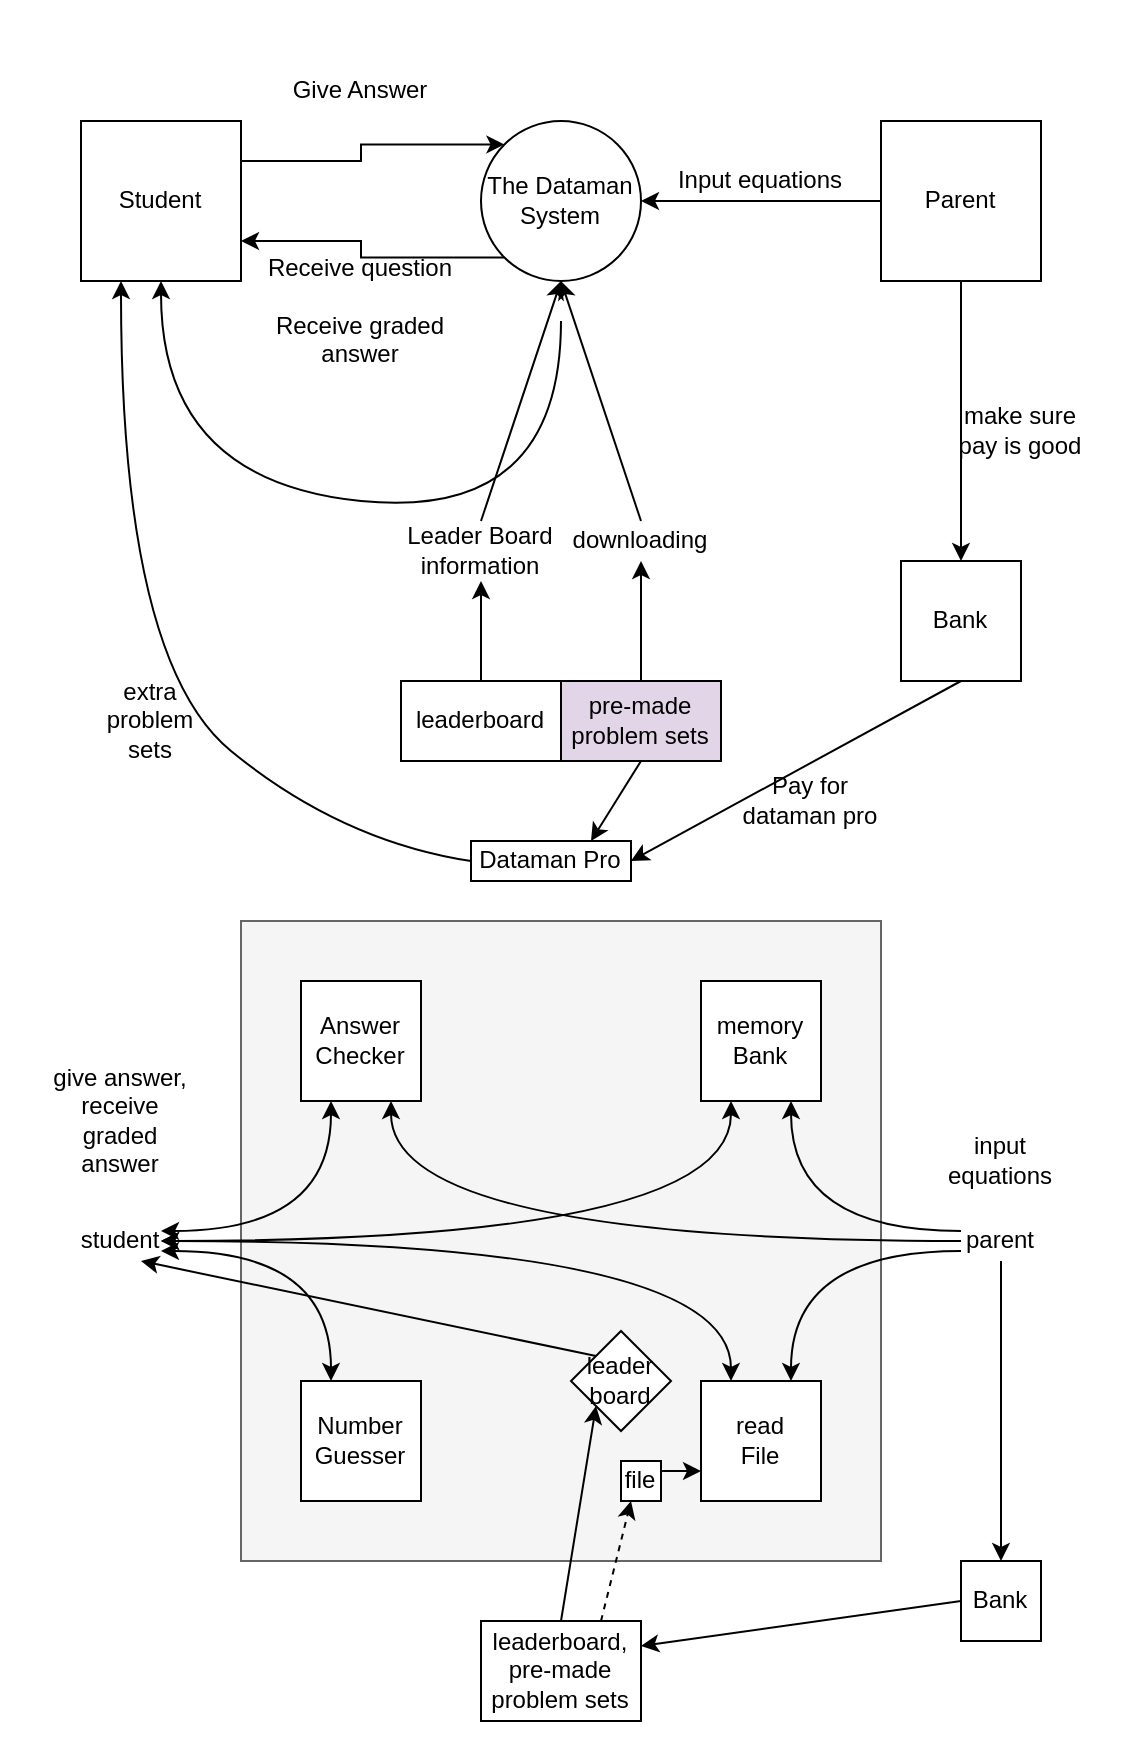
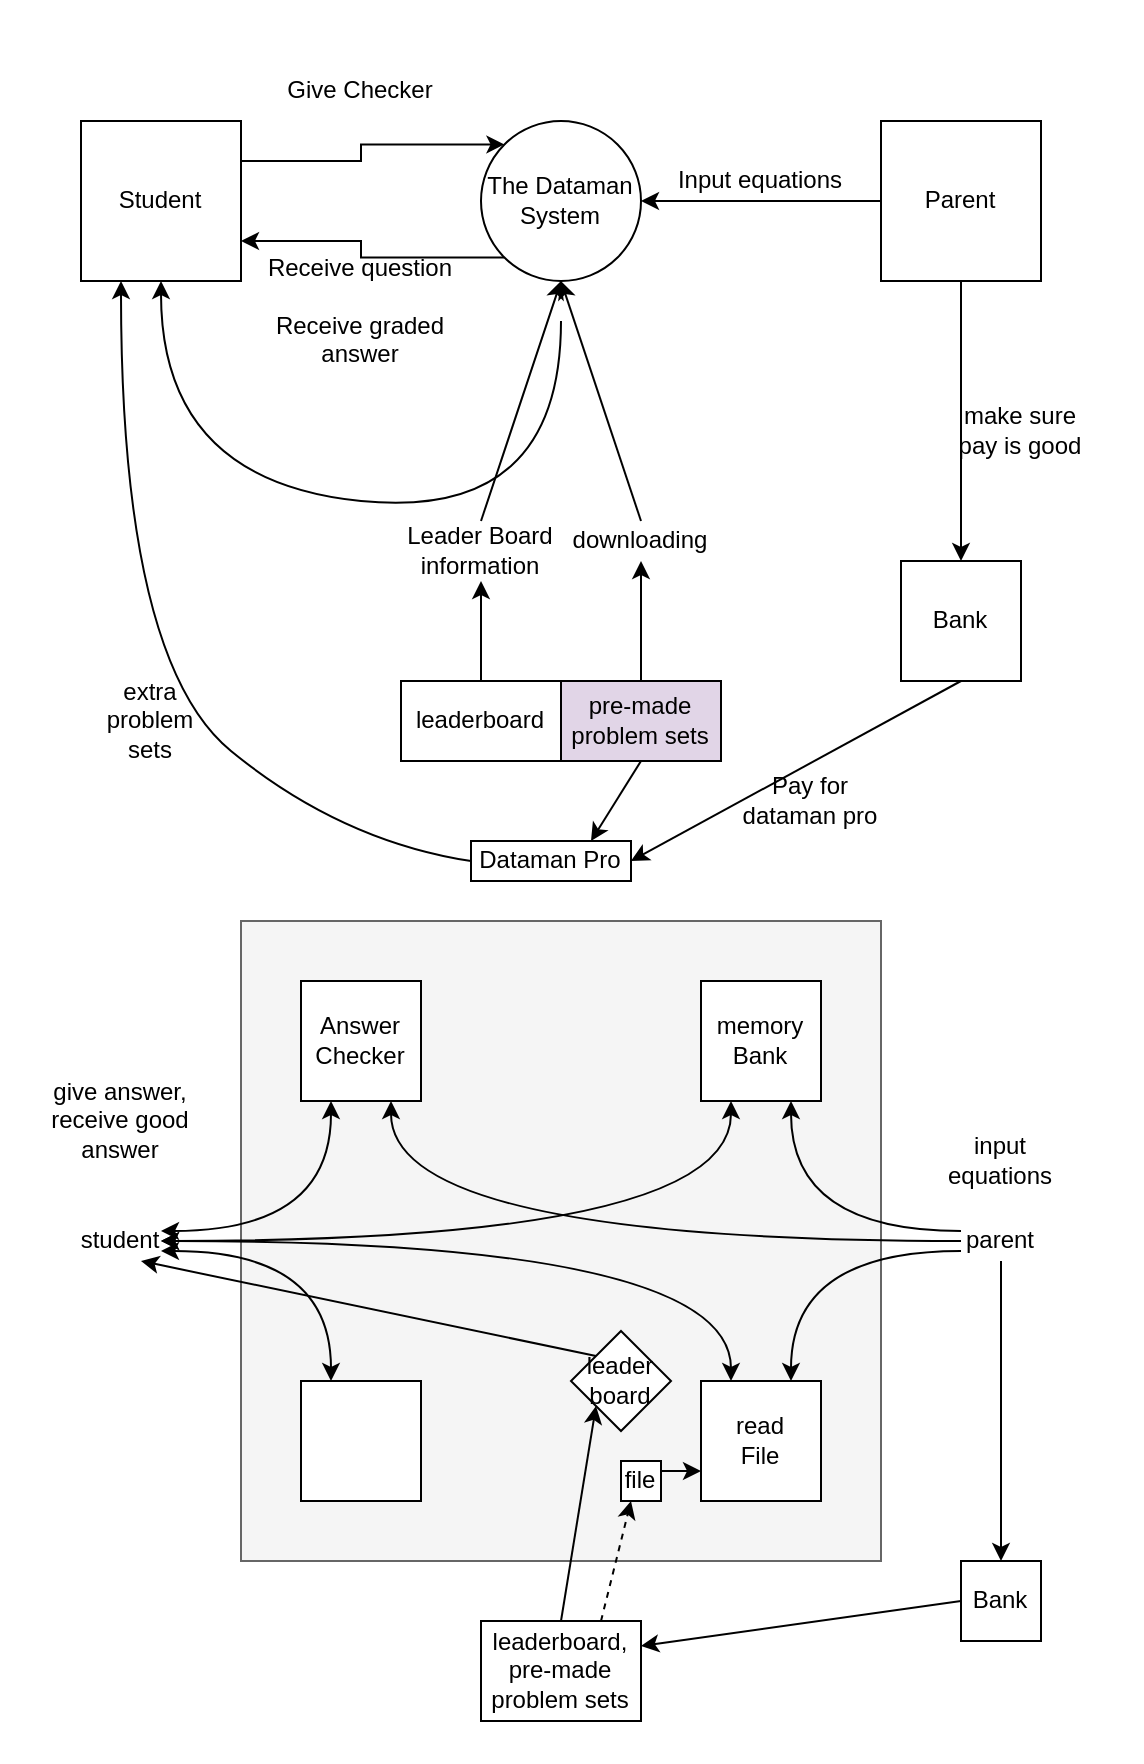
(361, 91) -> (361, 91)
(121, 1121) -> (121, 1121)
(361, 1441) -> none
